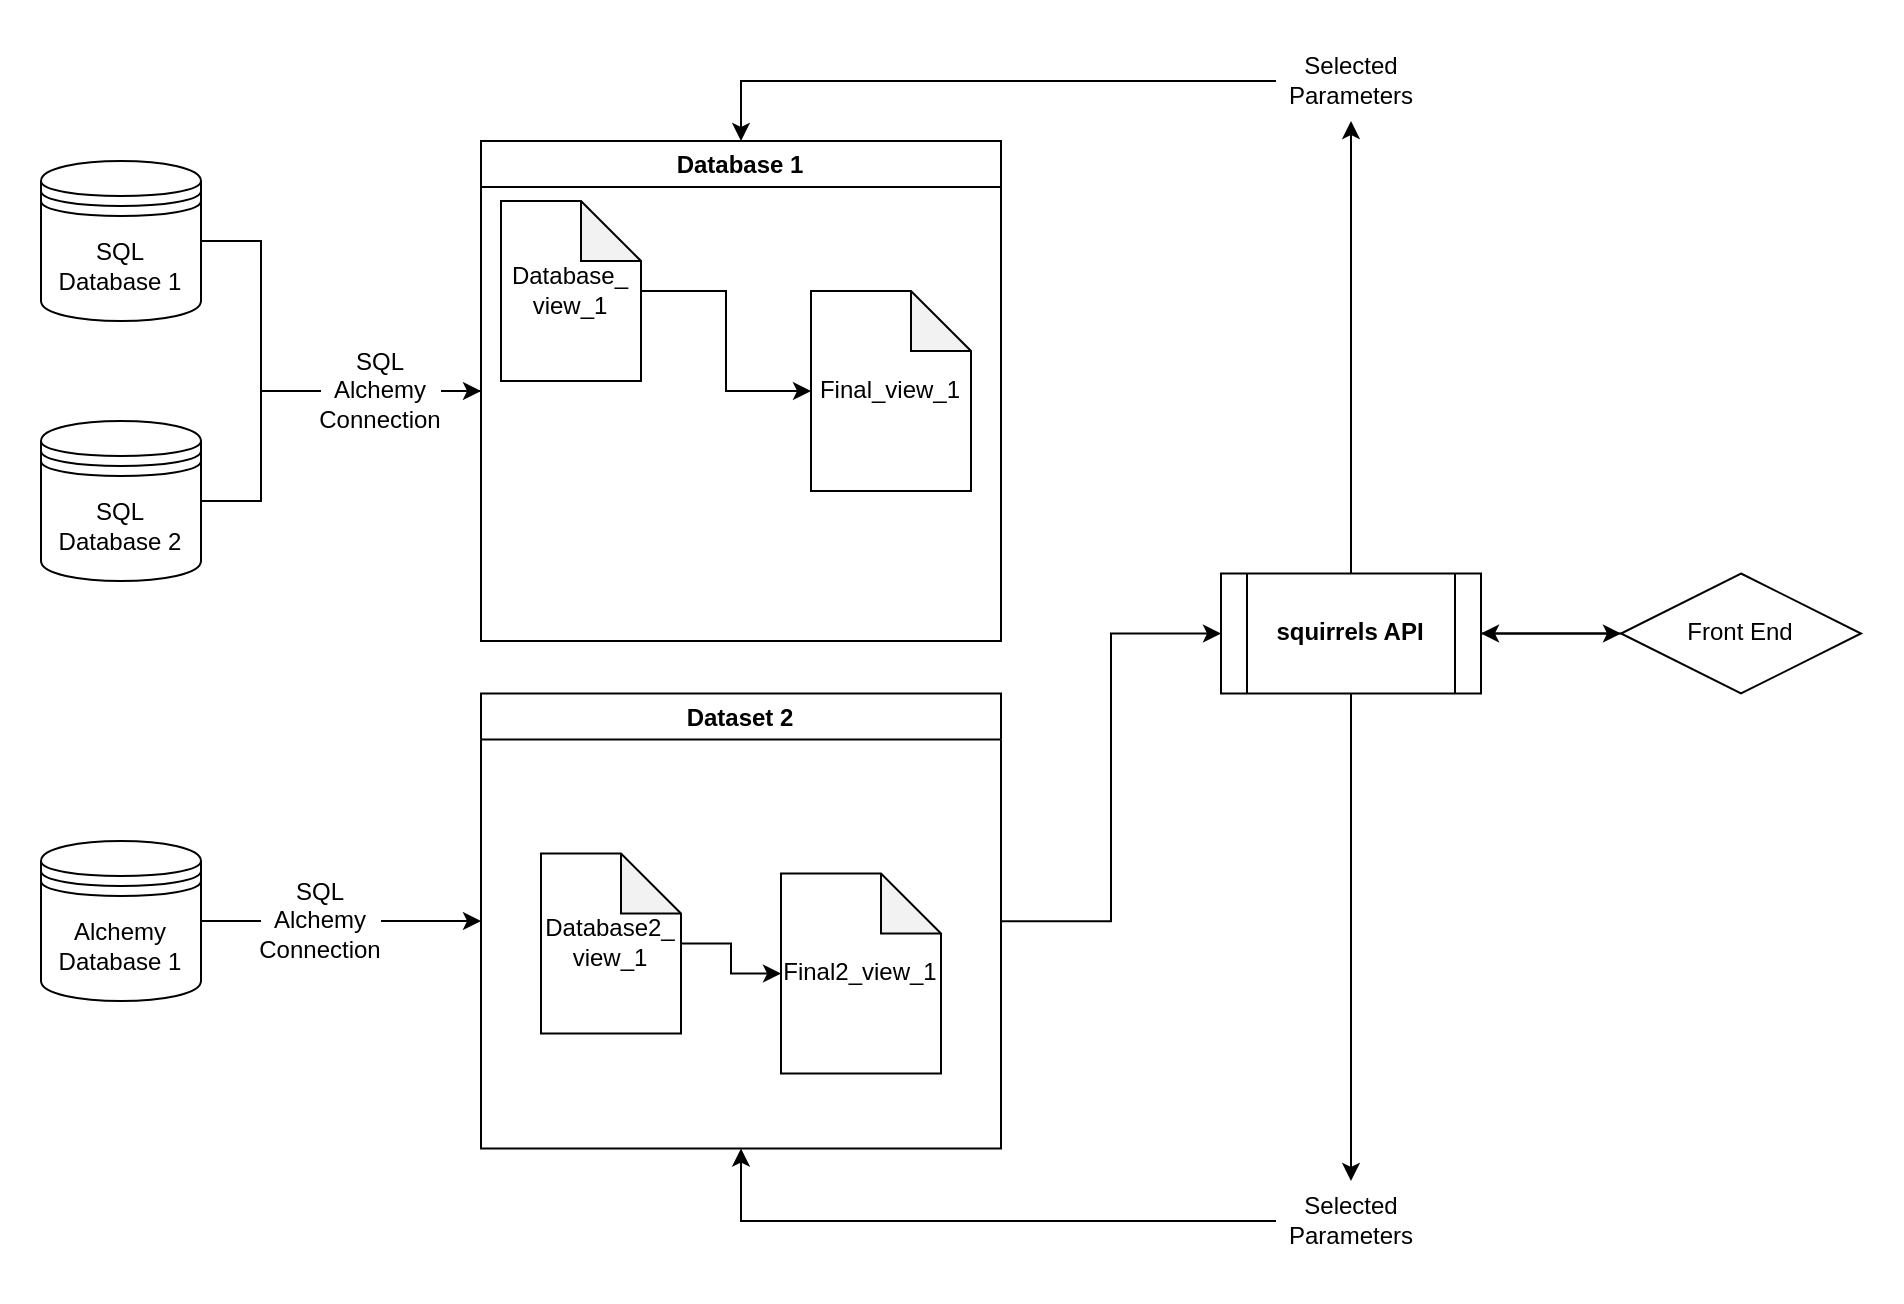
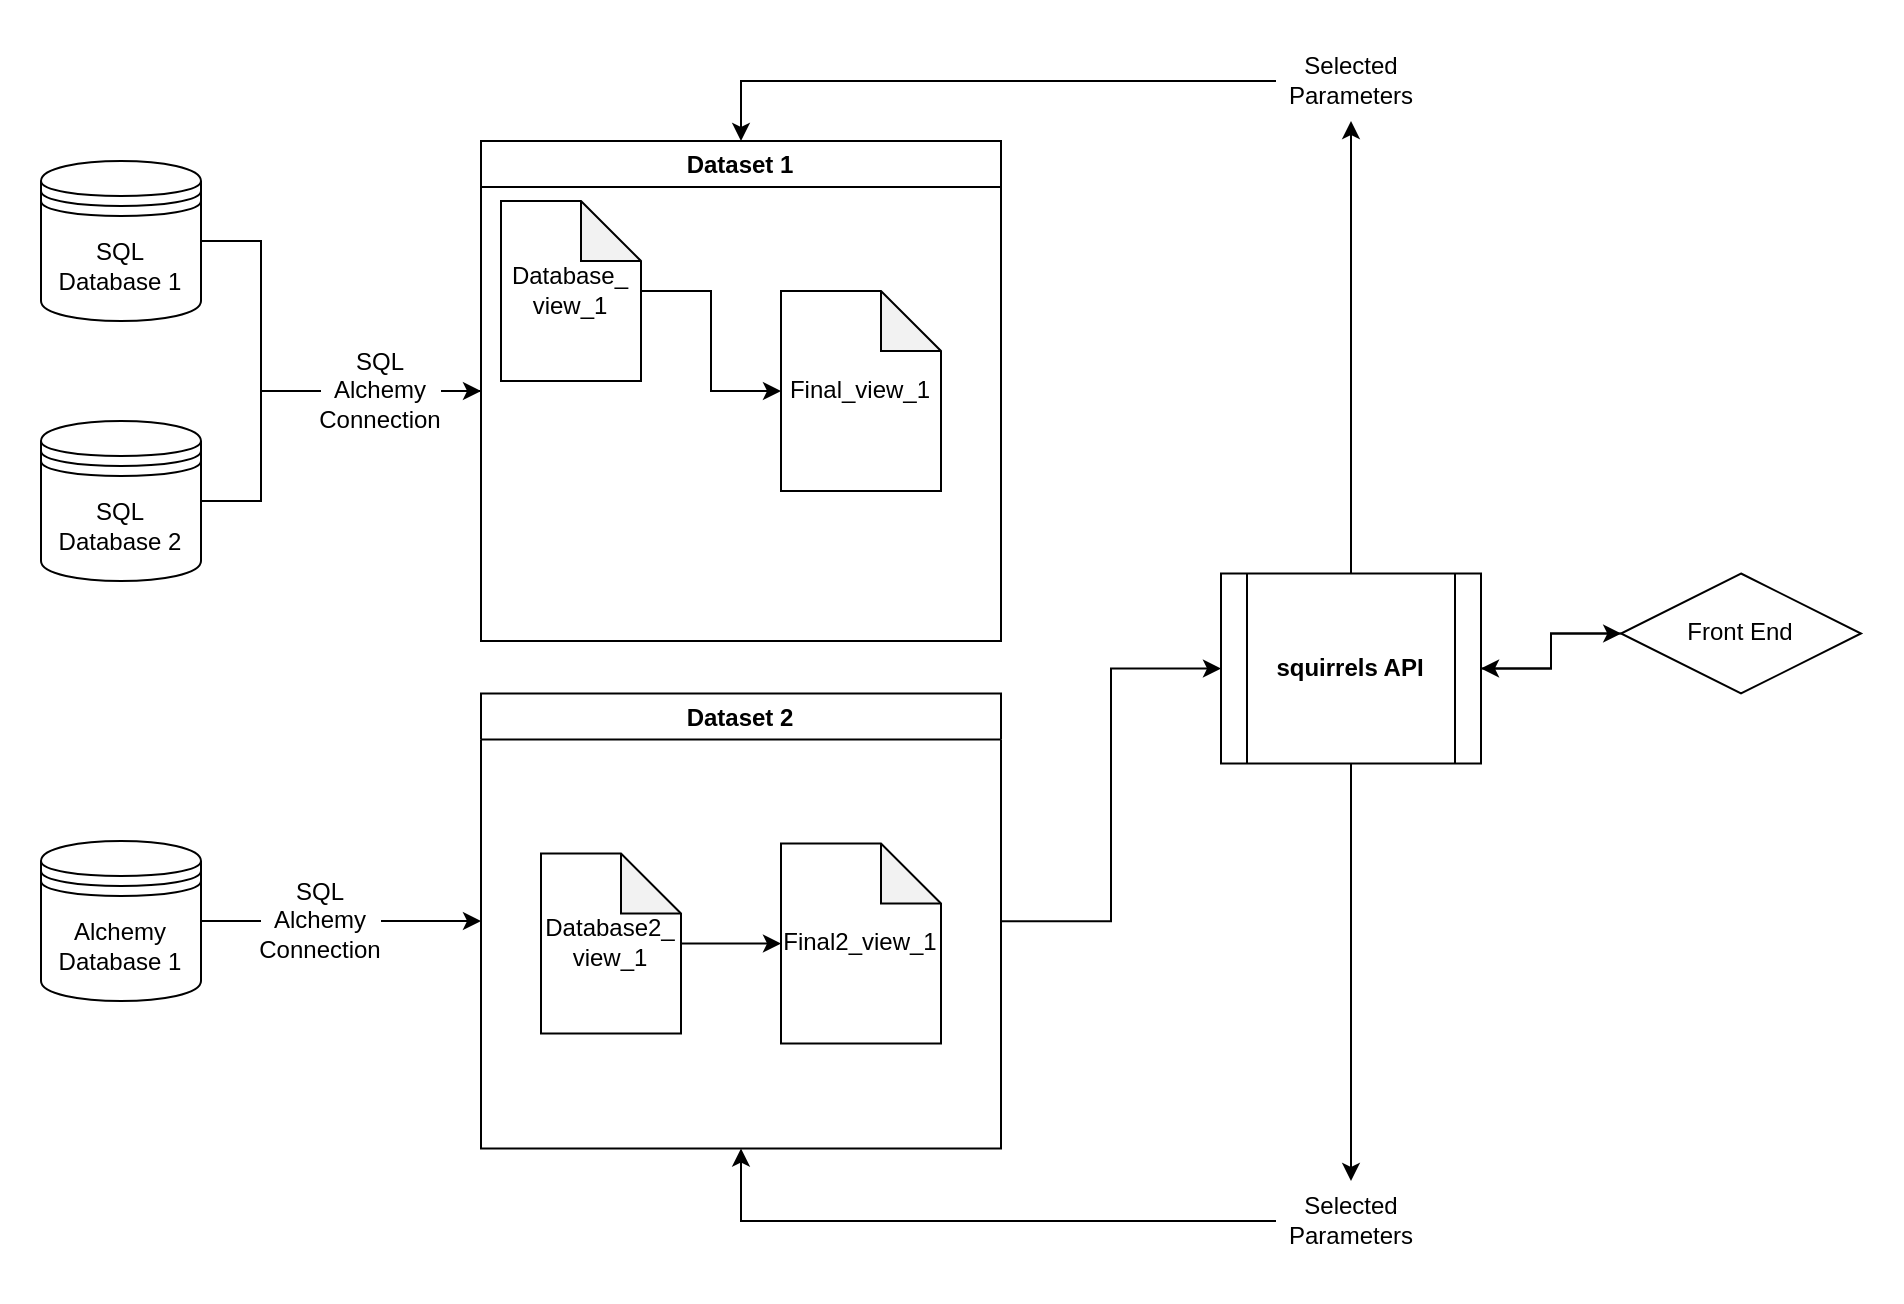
(740, 165) -> (740, 165)
(891, 391) -> (861, 391)
(1351, 634) -> (1351, 669)
(861, 974) -> (861, 944)
